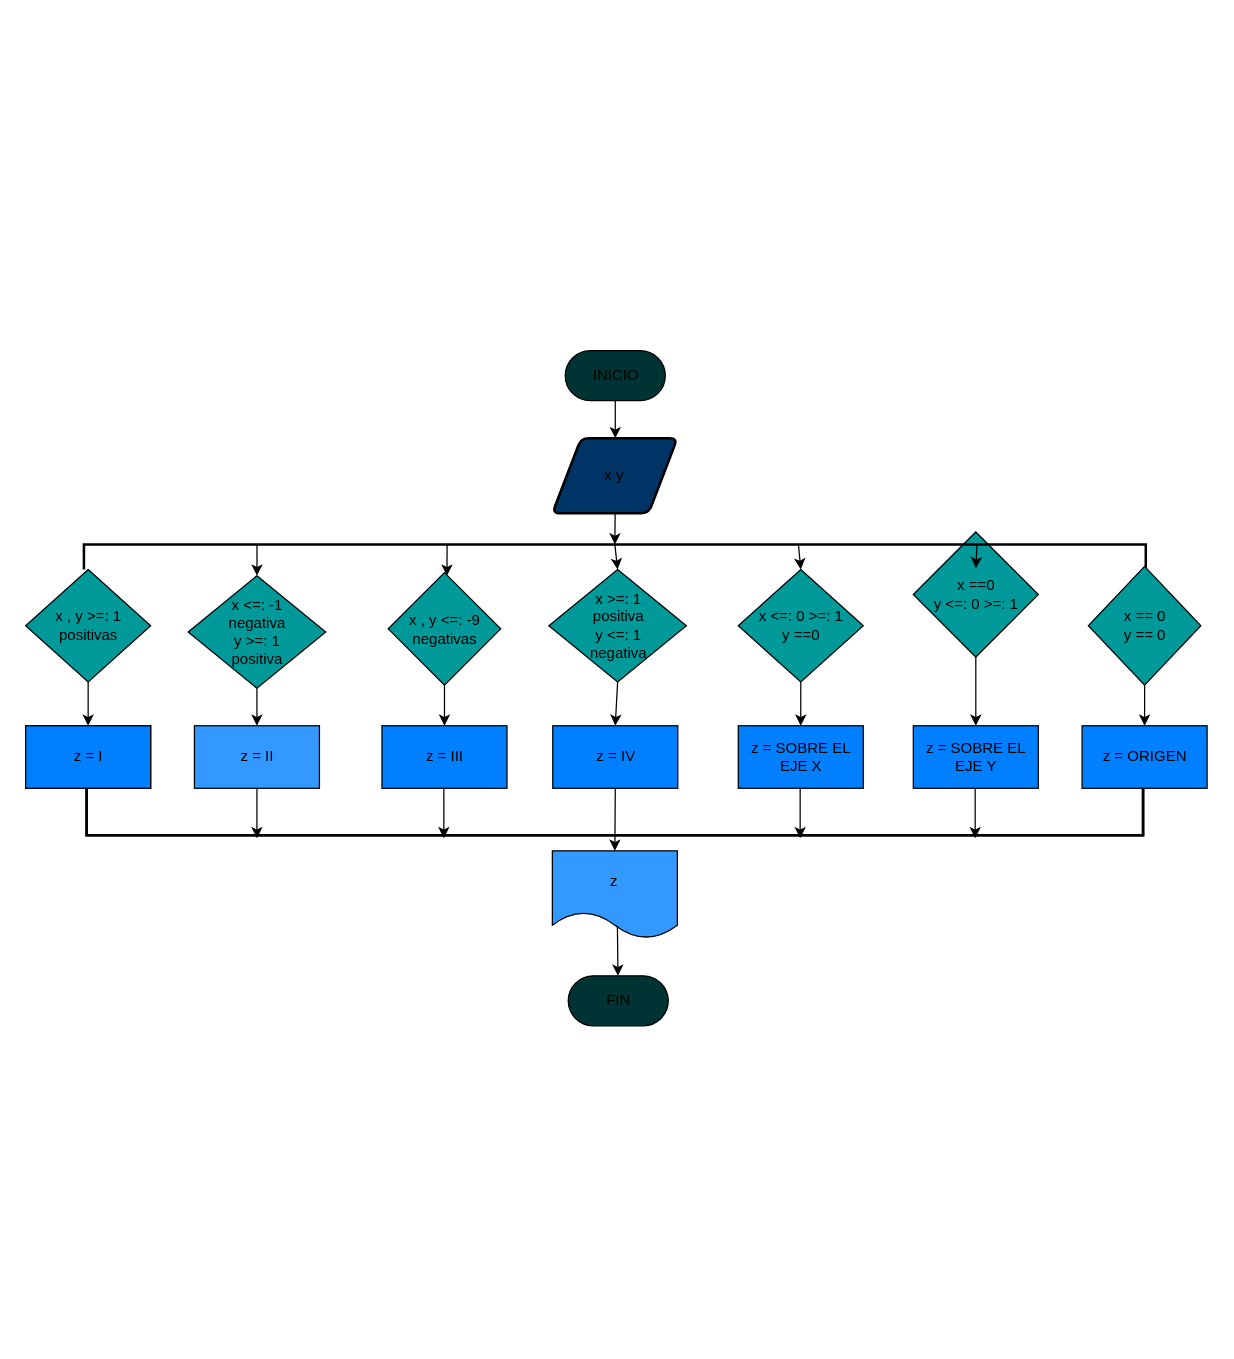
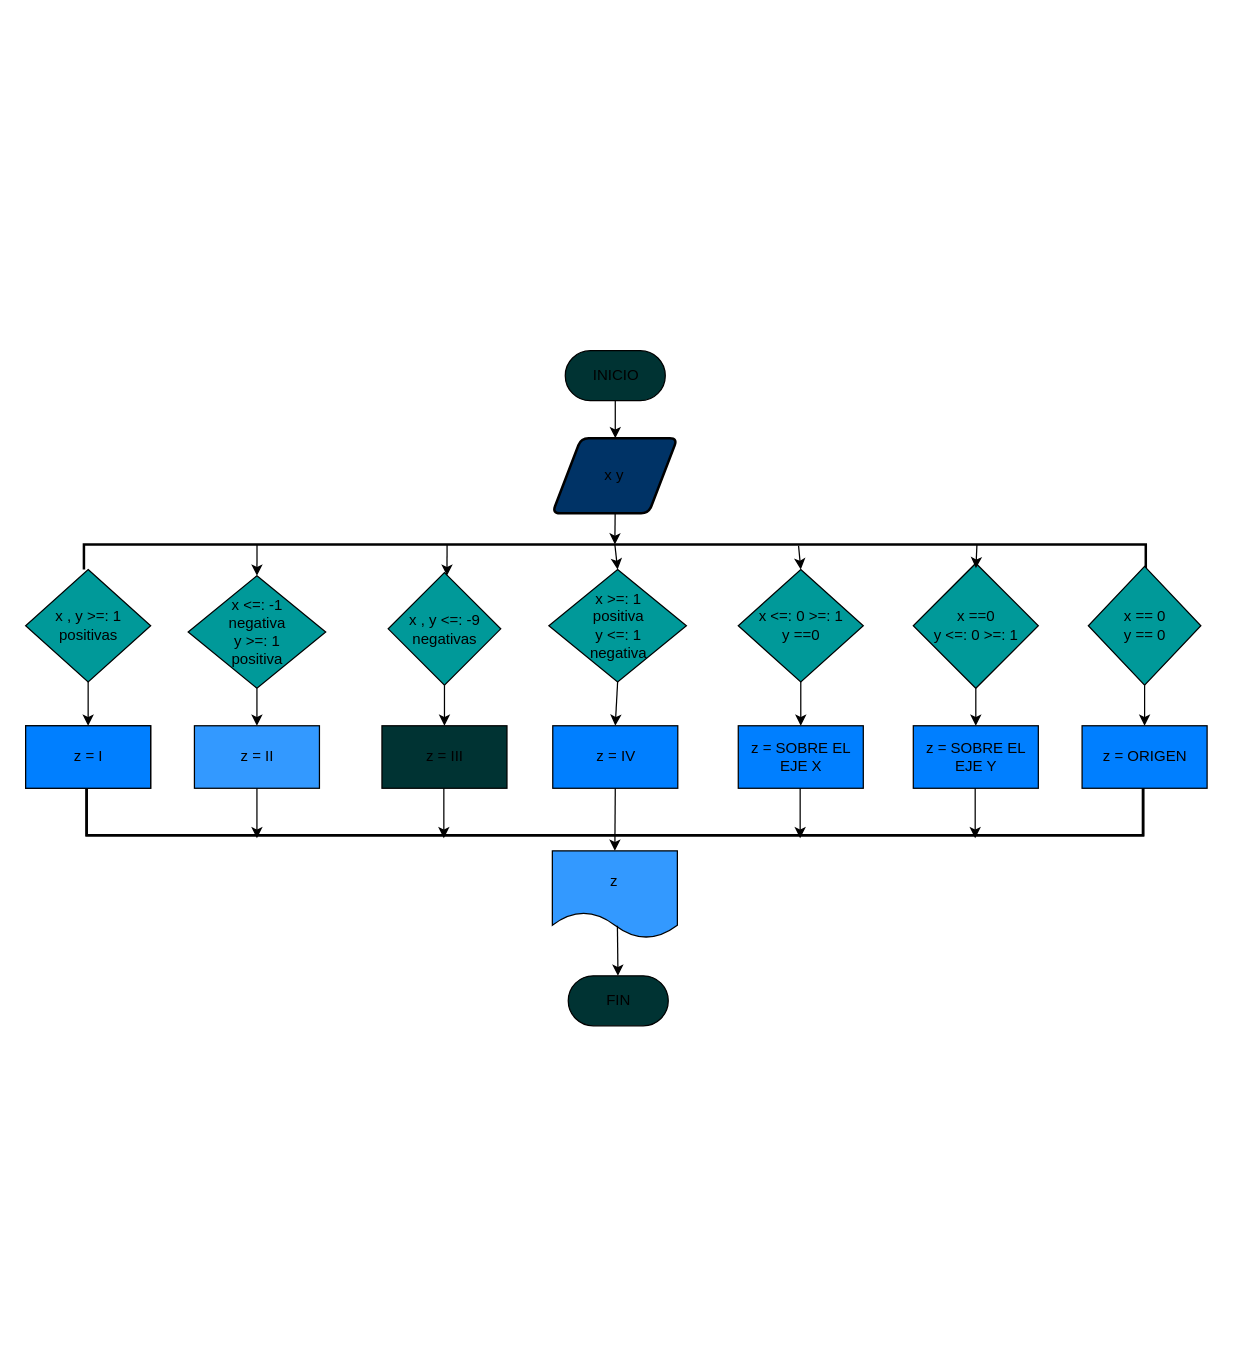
(976, 594) -> (976, 626)
(444, 757) -> (444, 757)
